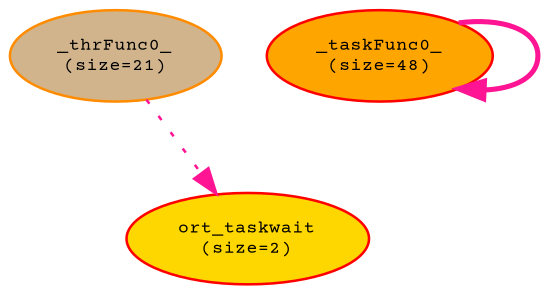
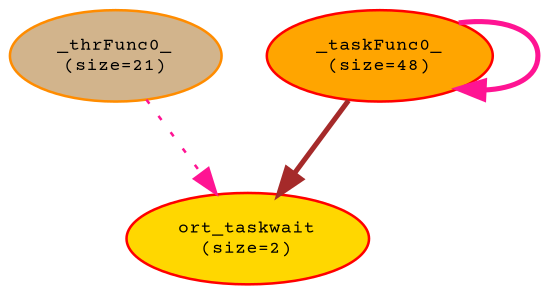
none -> (322, 137)
